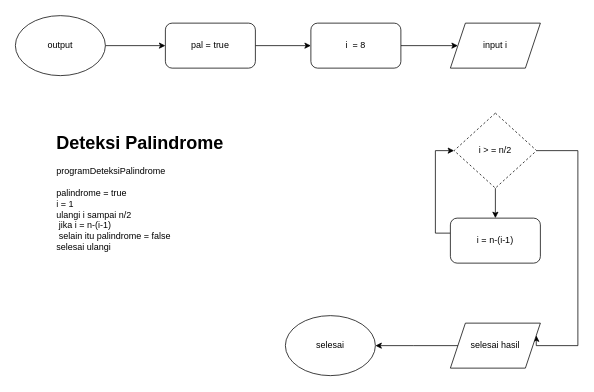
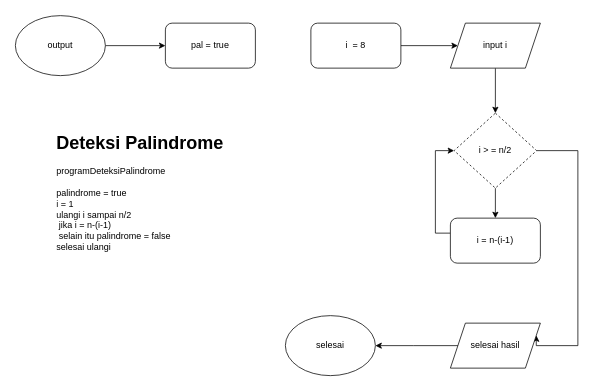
(281, 45) -> none
none -> (495, 88)
